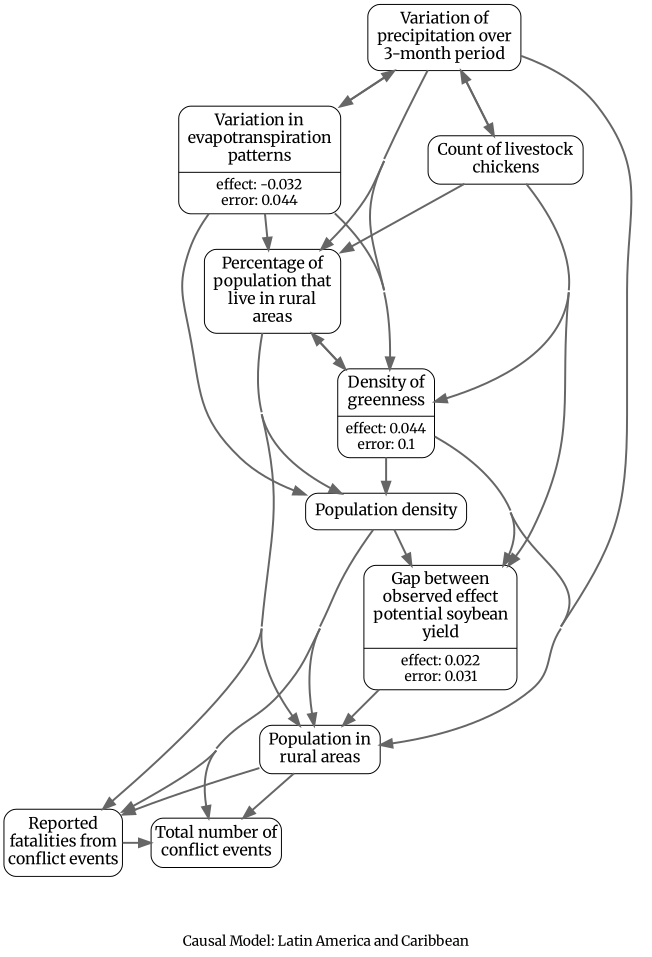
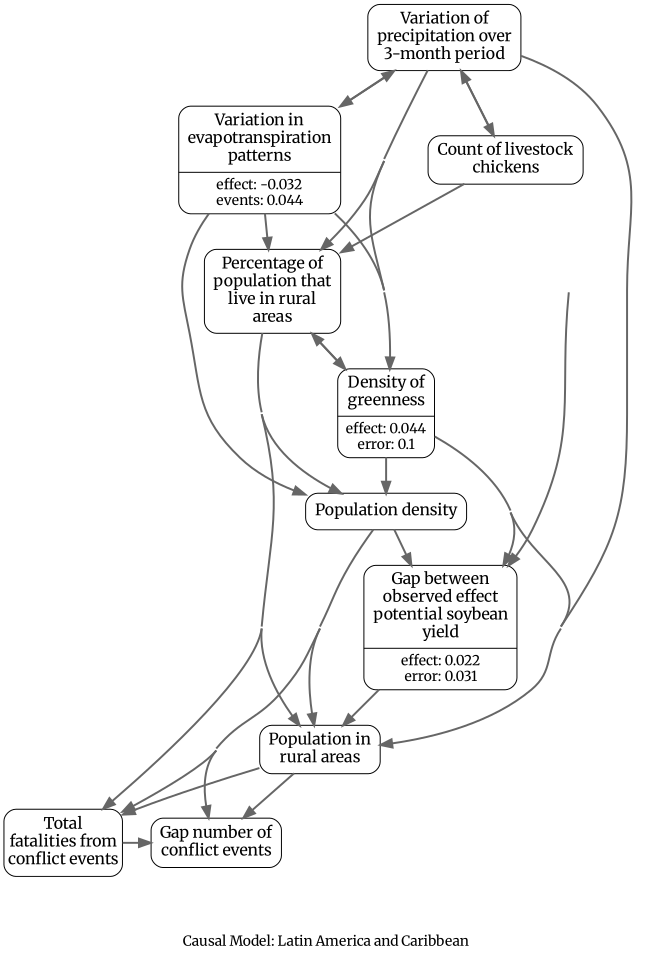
(260, 201) -> (260, 201)
(557, 233) -> none
(63, 843) -> (63, 843)
(216, 843) -> (216, 843)
